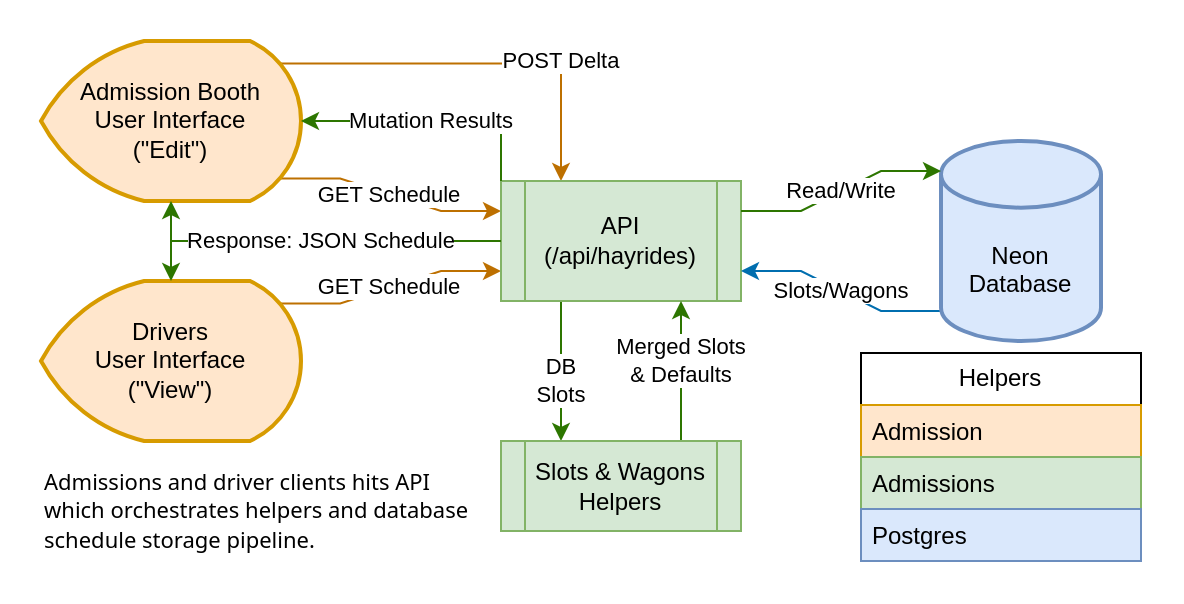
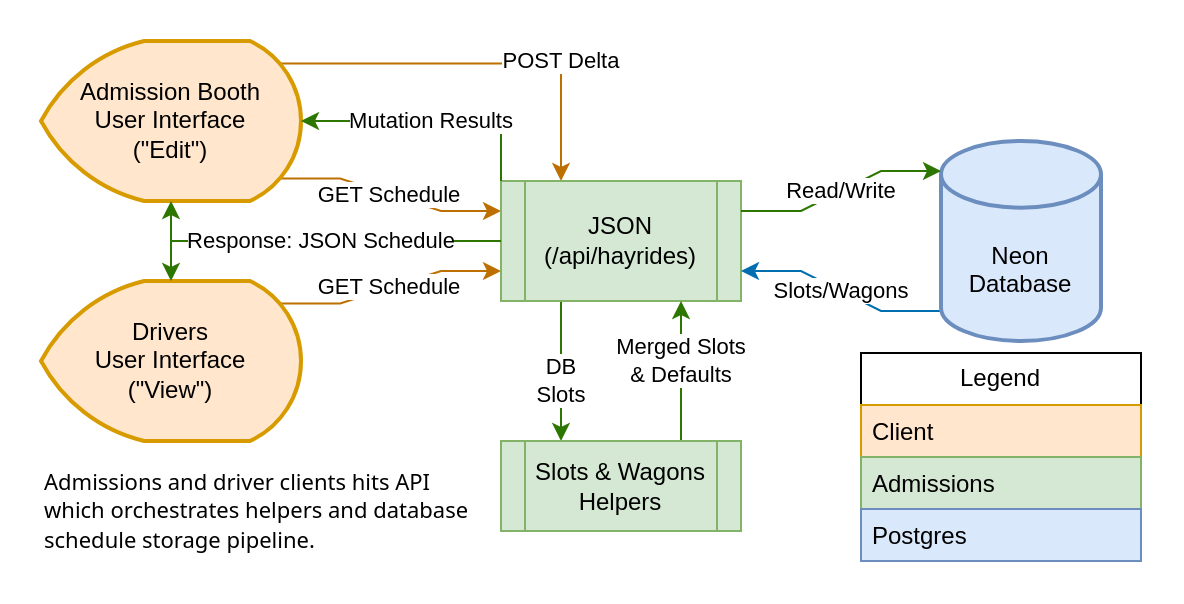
(621, 241) -> (621, 241)
(1001, 379) -> (1001, 379)
(927, 433) -> (907, 433)
